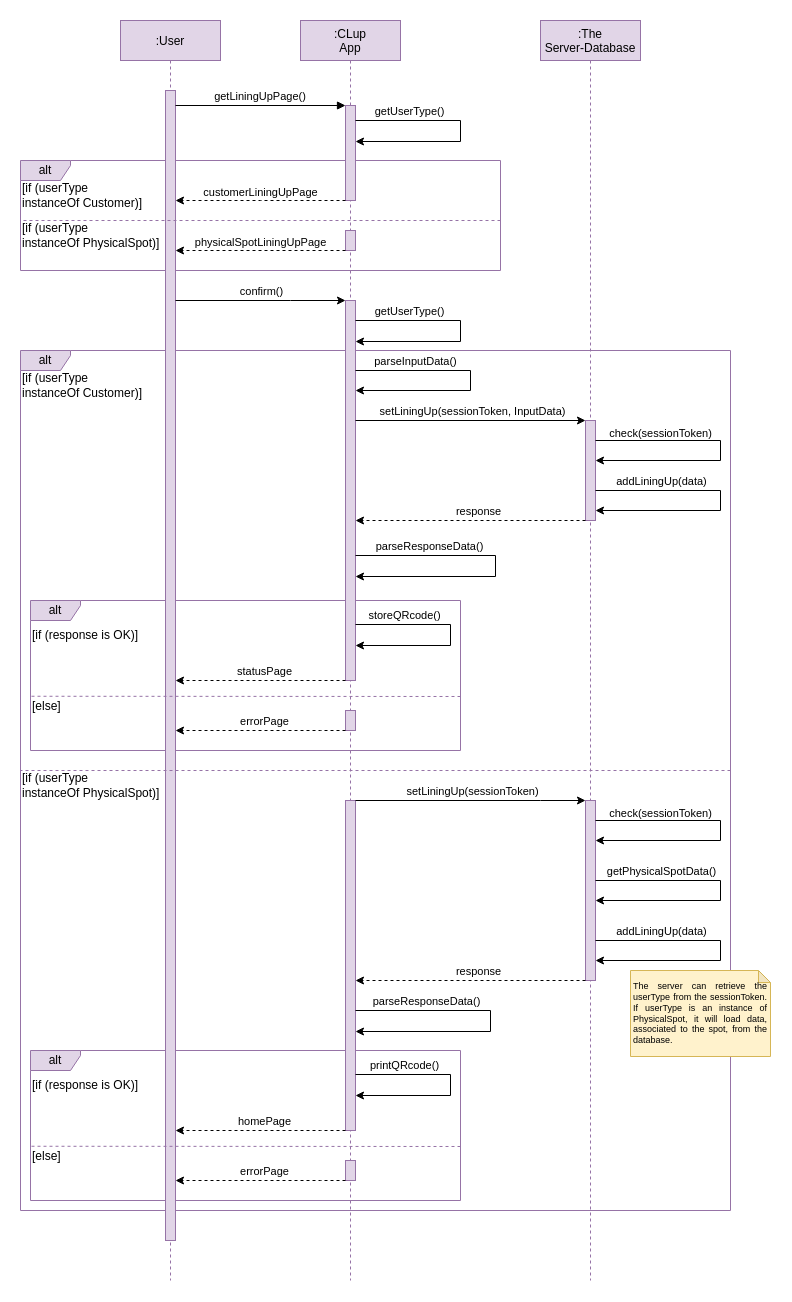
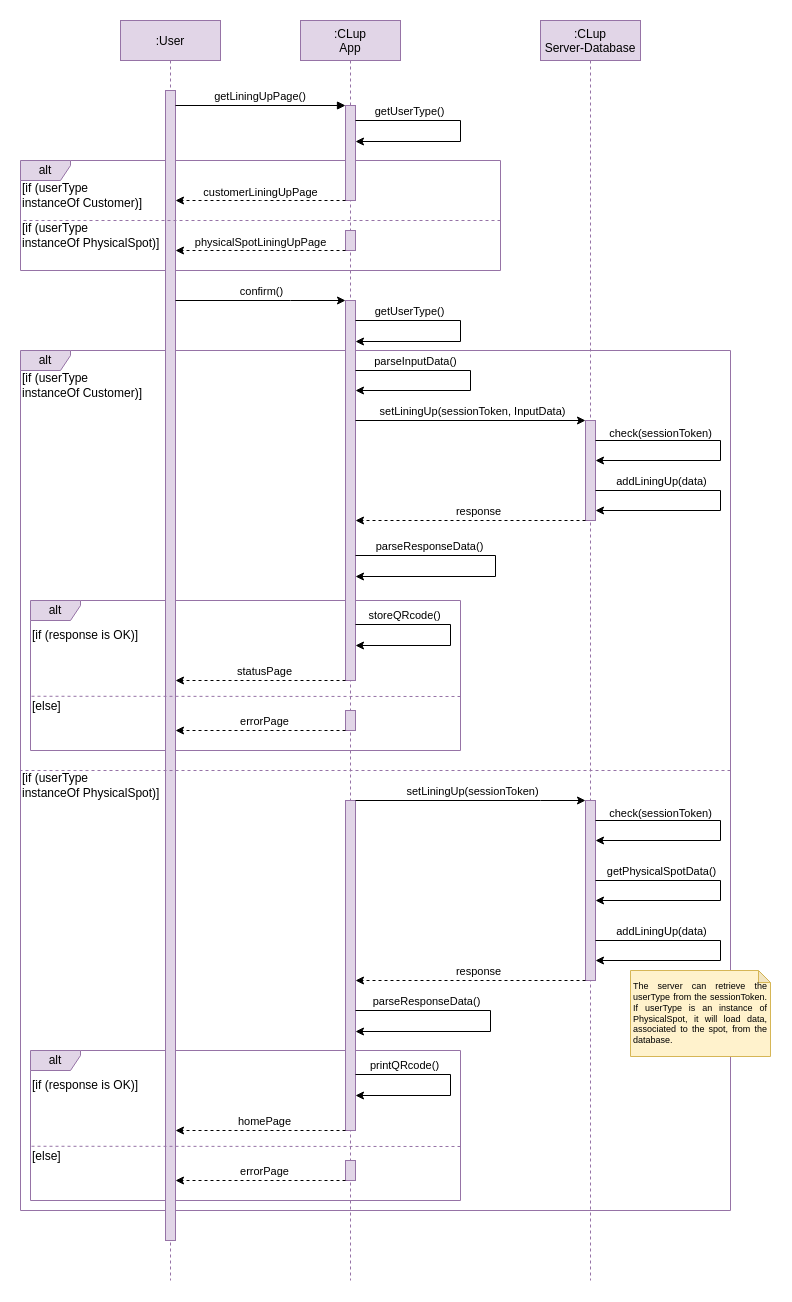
(590, 34) -> (590, 34)
